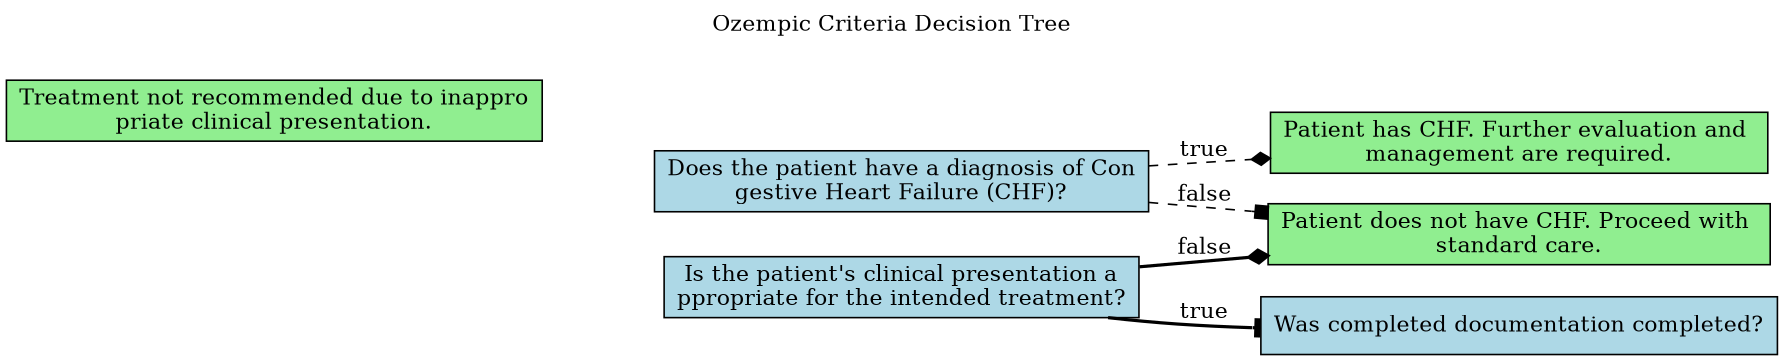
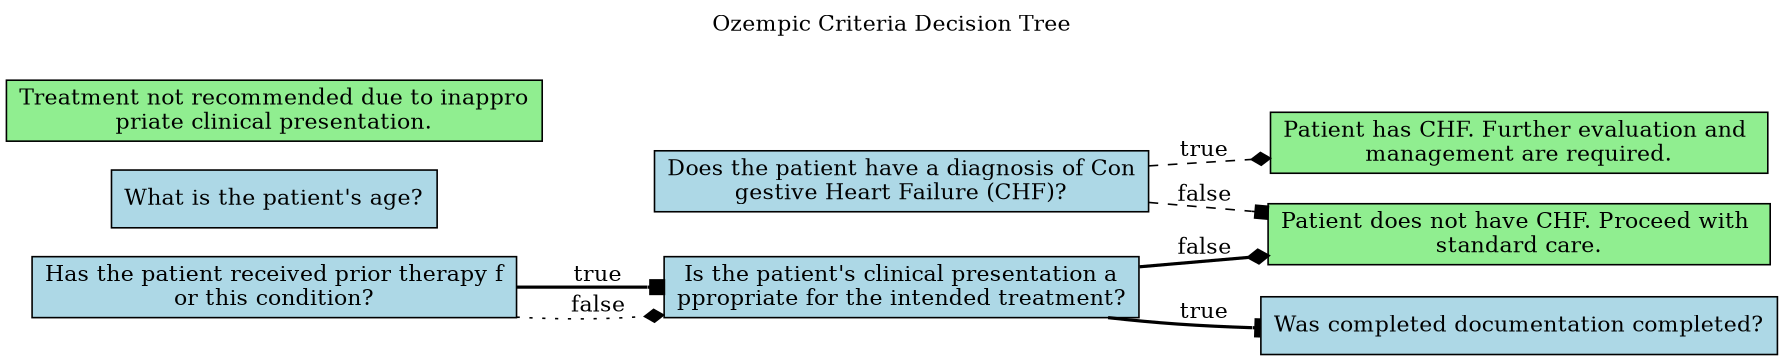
none -> (274, 199)
none -> (274, 287)
